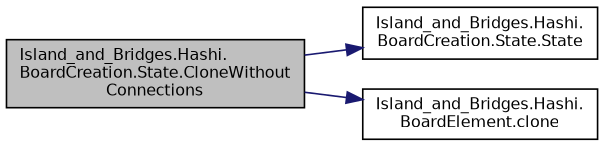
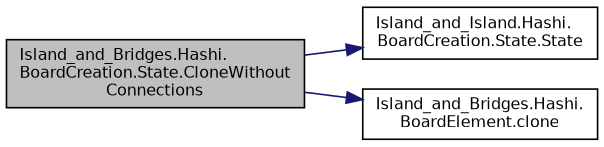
(480, 33) -> (480, 33)
